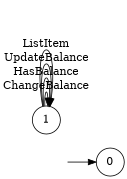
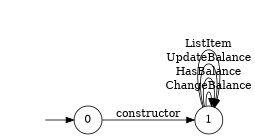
none -> (144, 120)
